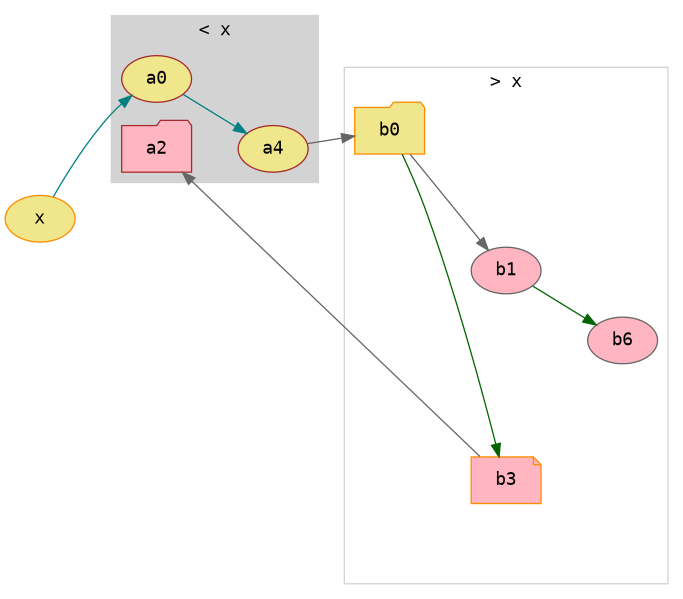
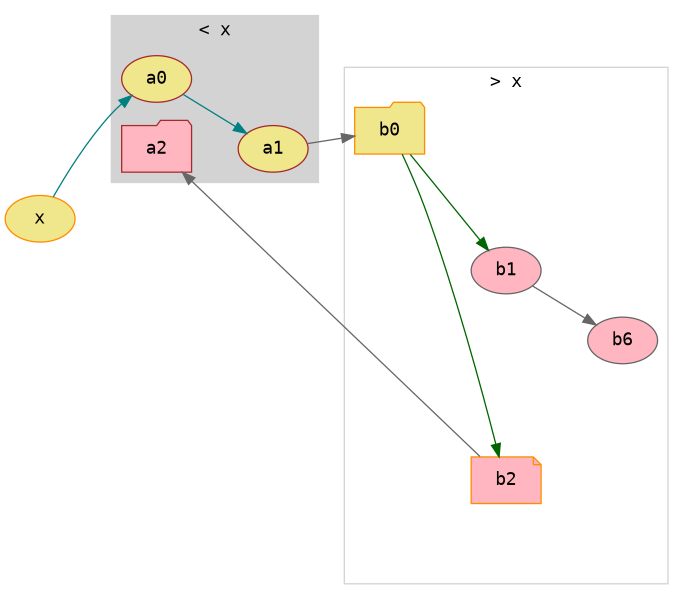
(273, 149) -> (273, 149)
(445, 197) -> (445, 197)
(559, 302) -> (559, 302)
(506, 480) -> (506, 480)
